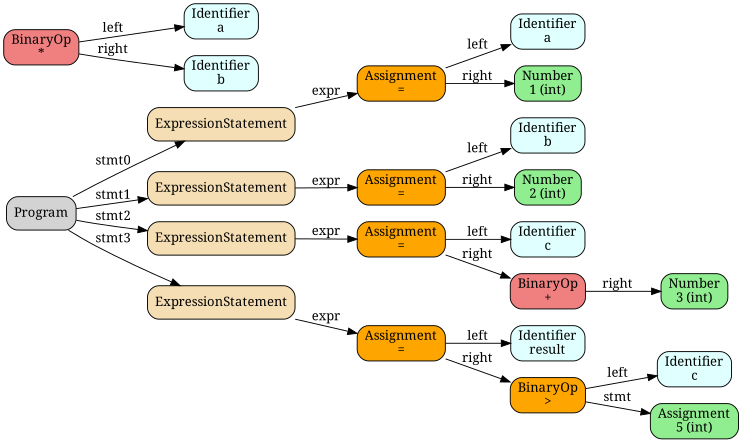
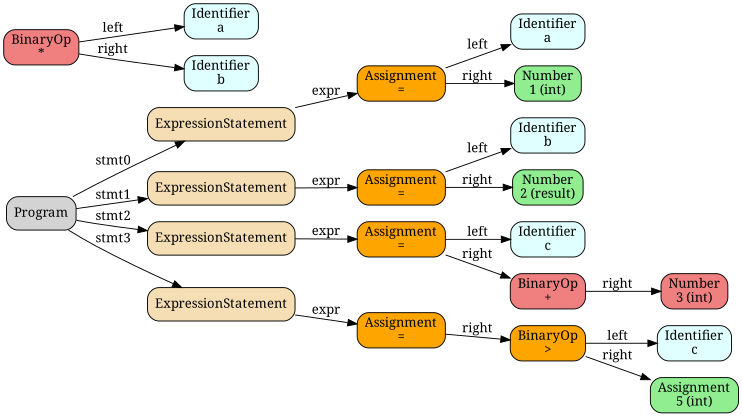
(548, 187) -> (548, 187)
(694, 291) -> (694, 291)
(548, 343) -> none
(618, 398) -> (618, 356)
